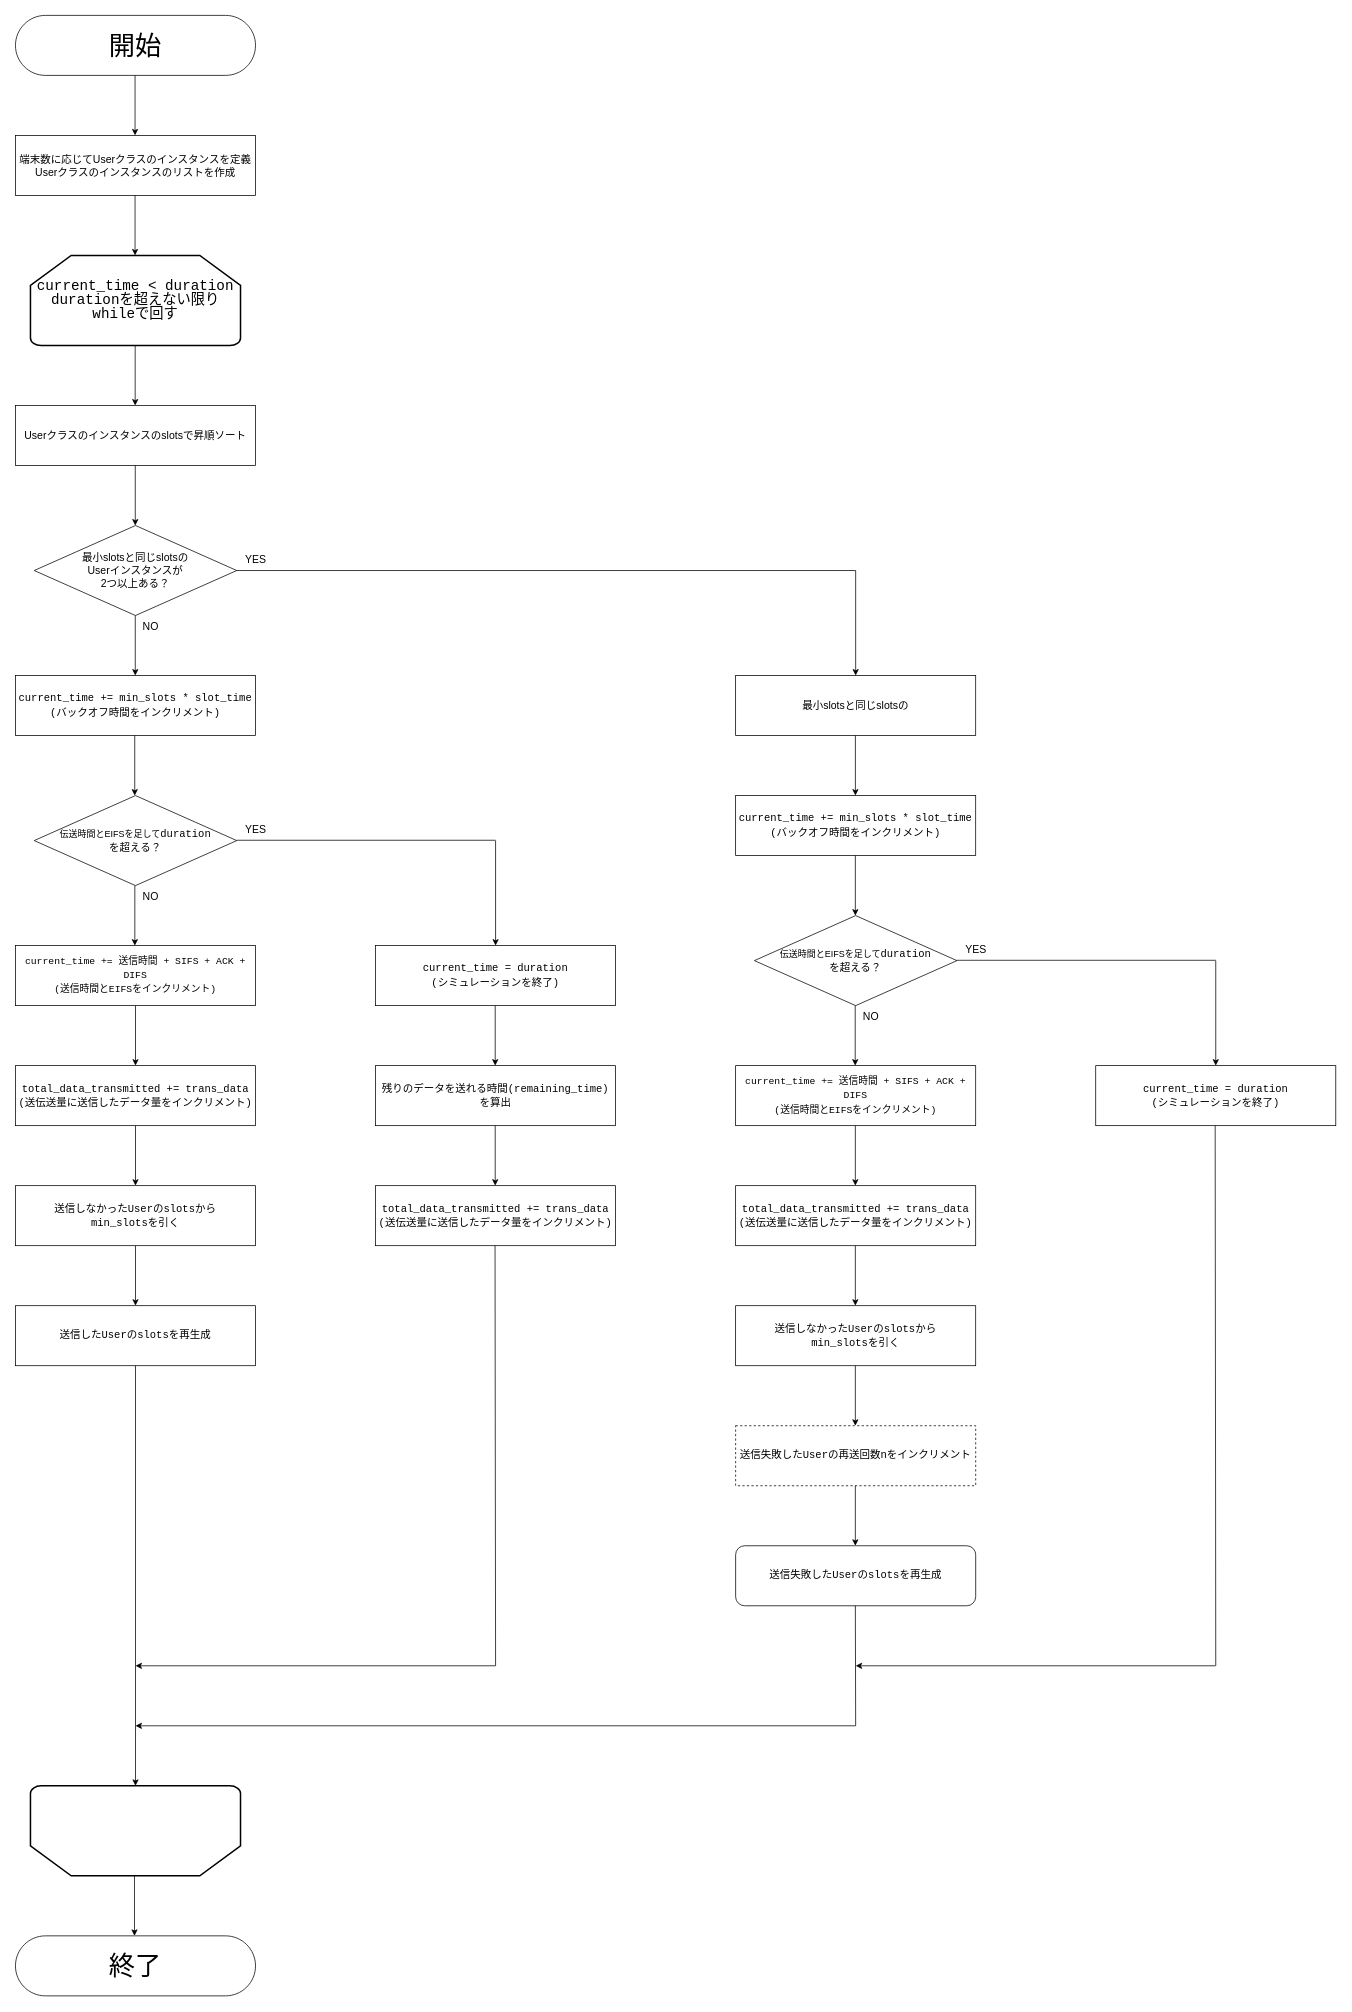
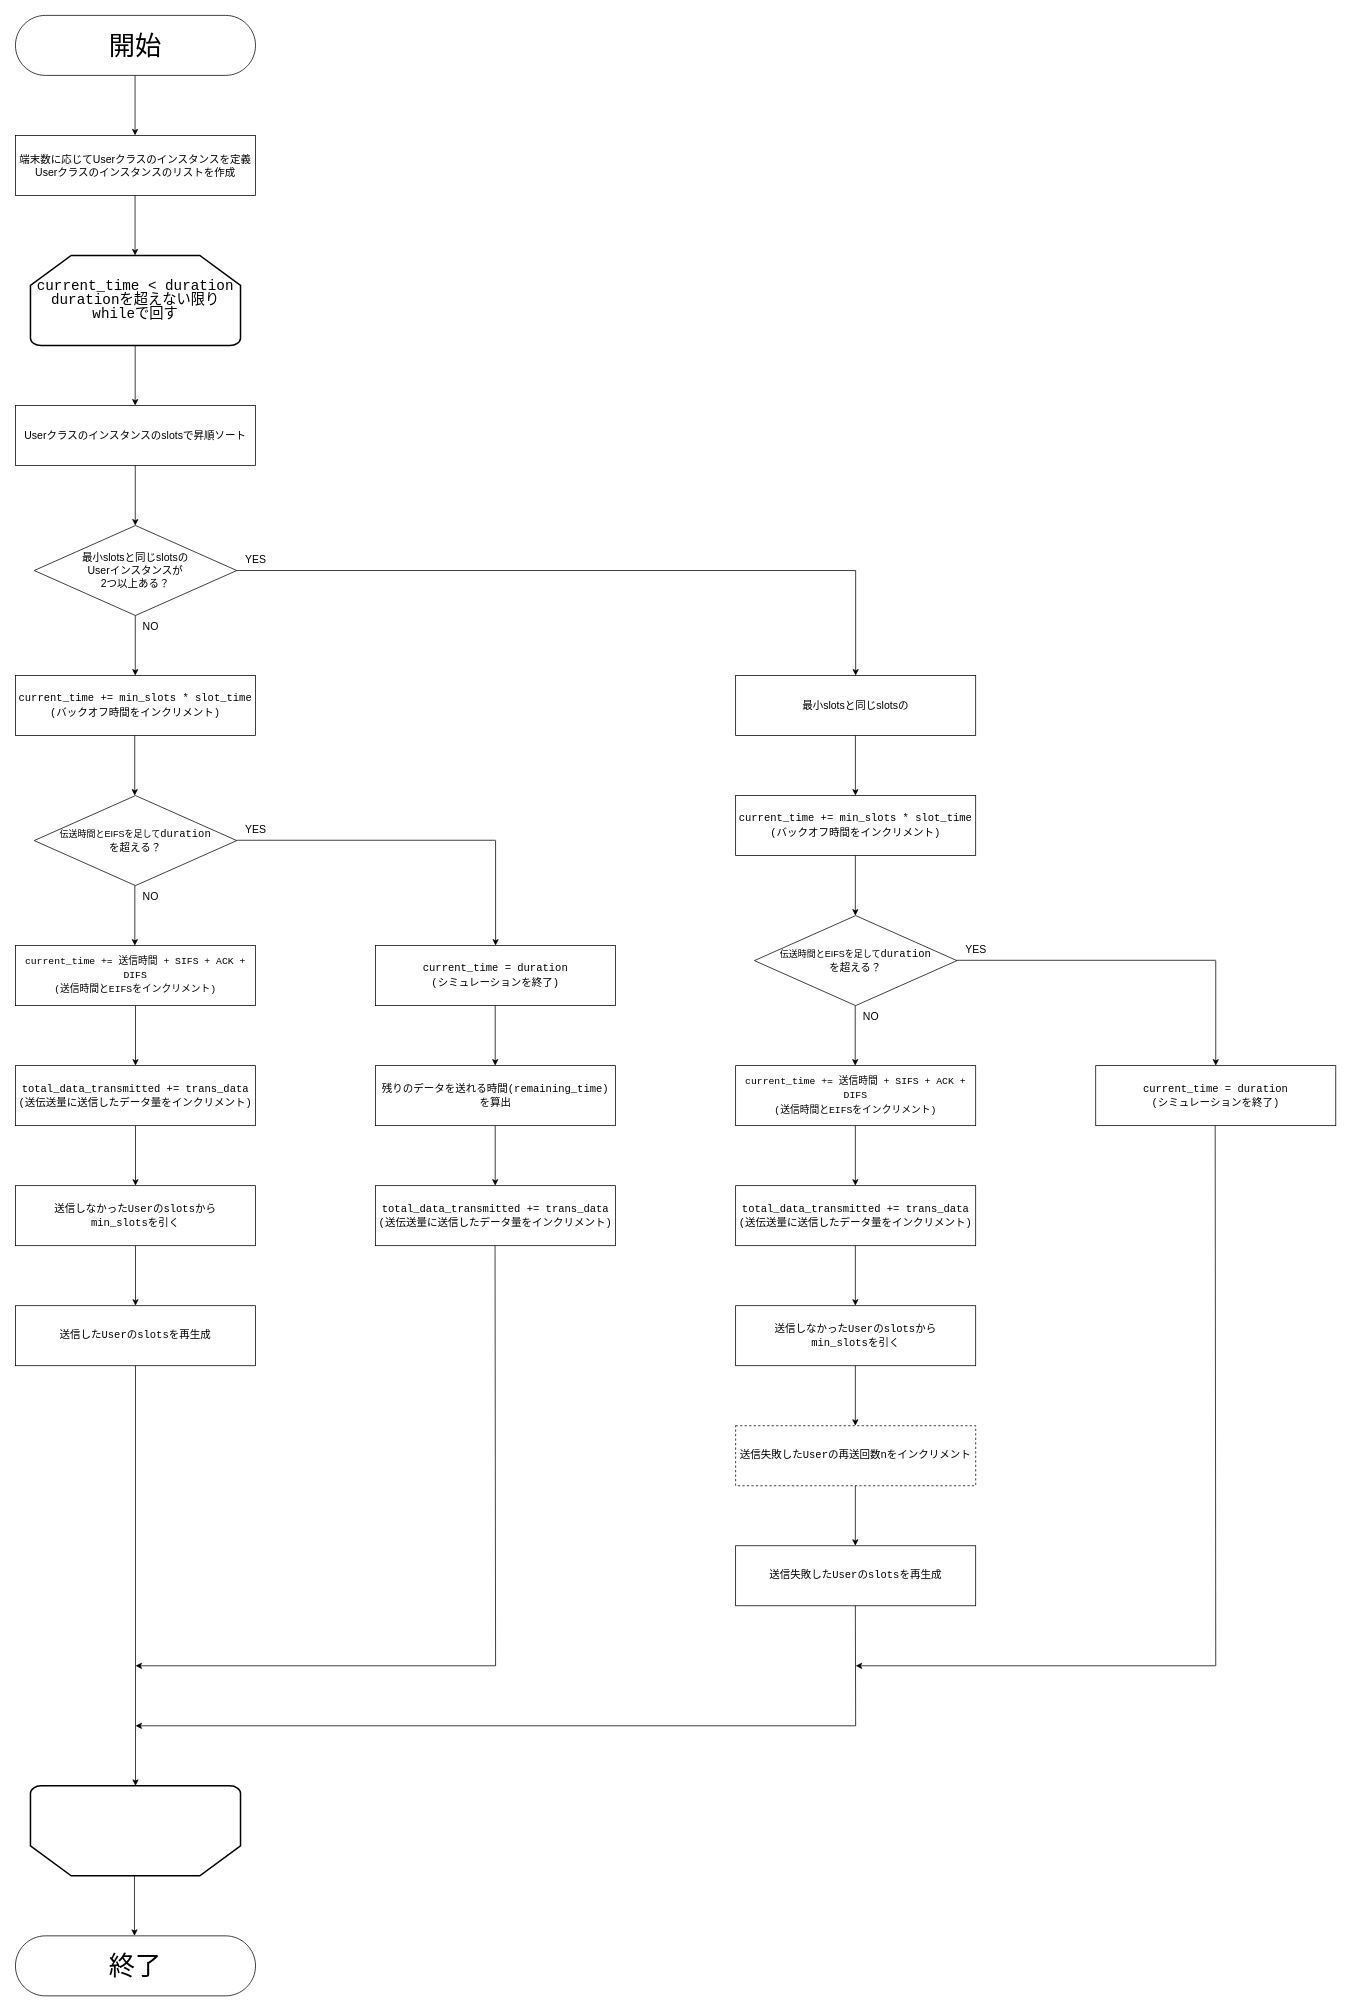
(855, 1575) -> (855, 1575)
